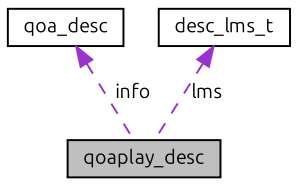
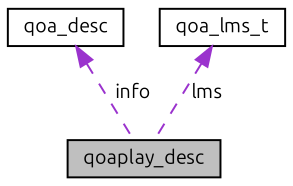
(224, 27) -> (222, 27)
